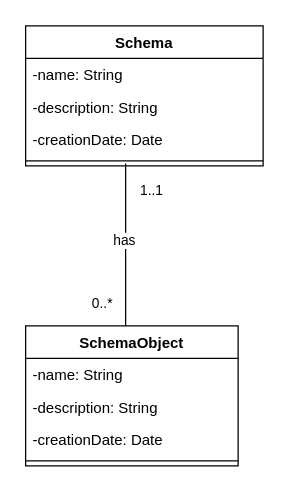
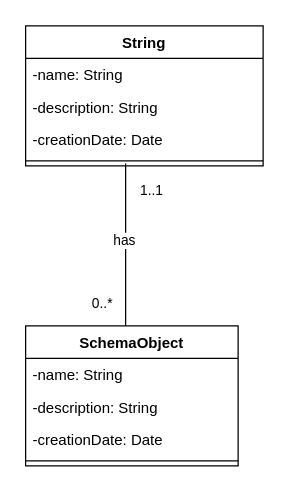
(144, 43) -> (144, 43)
